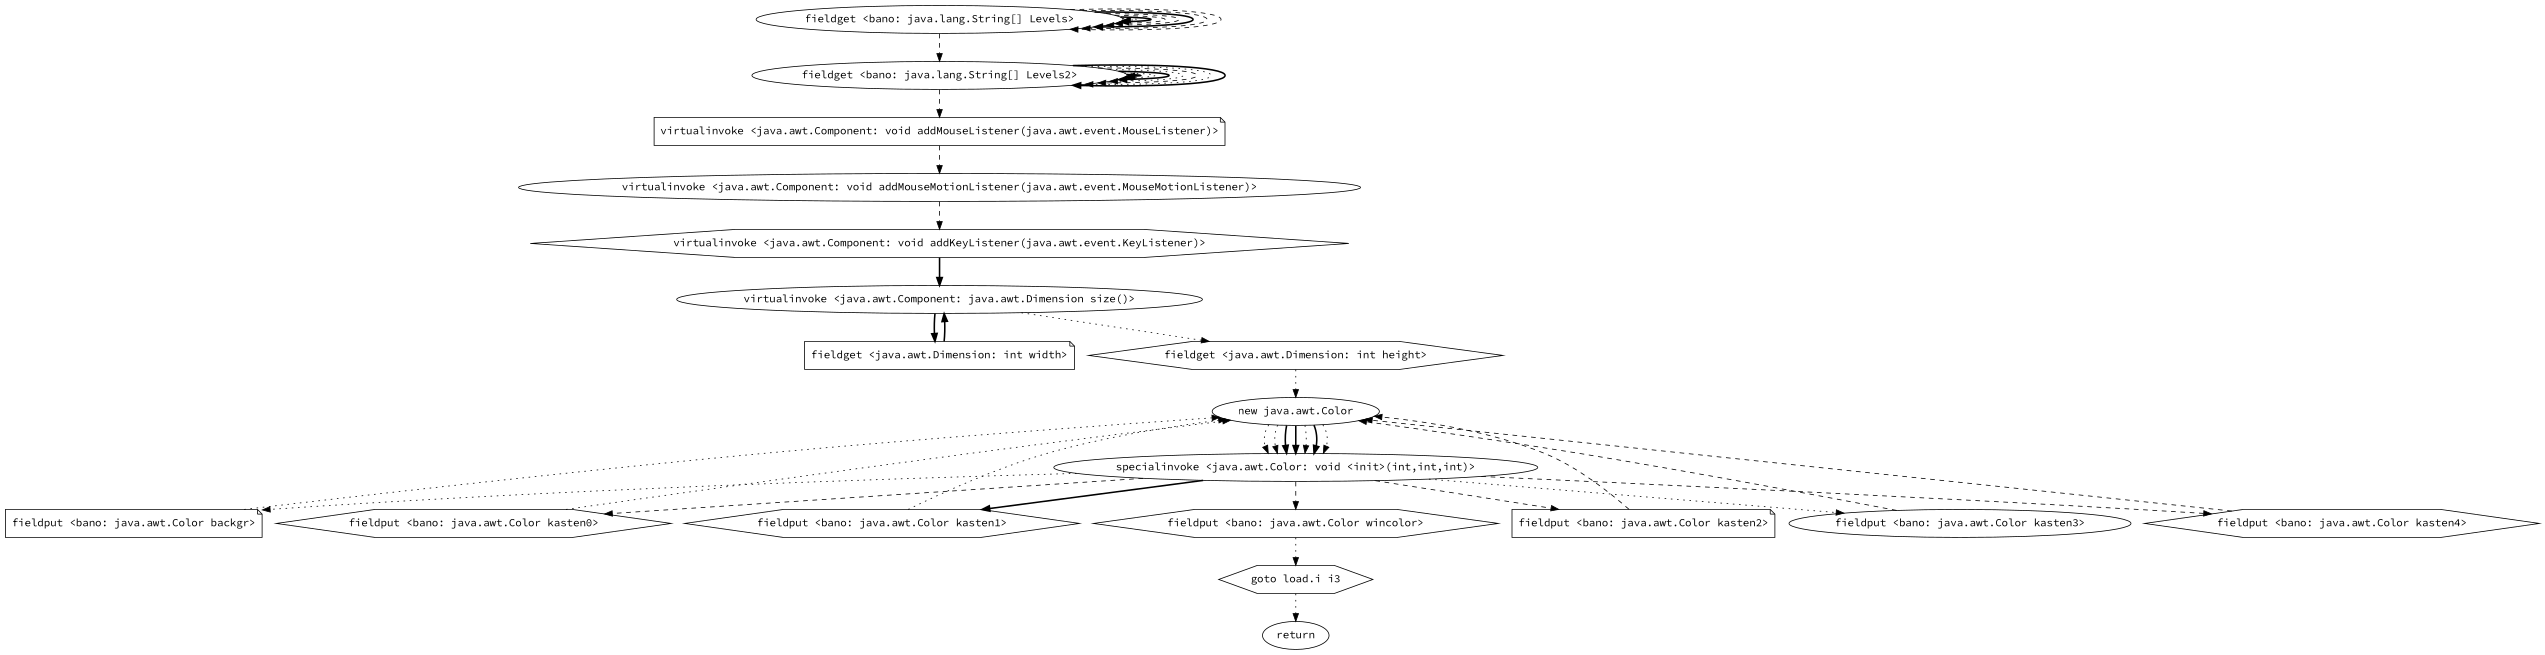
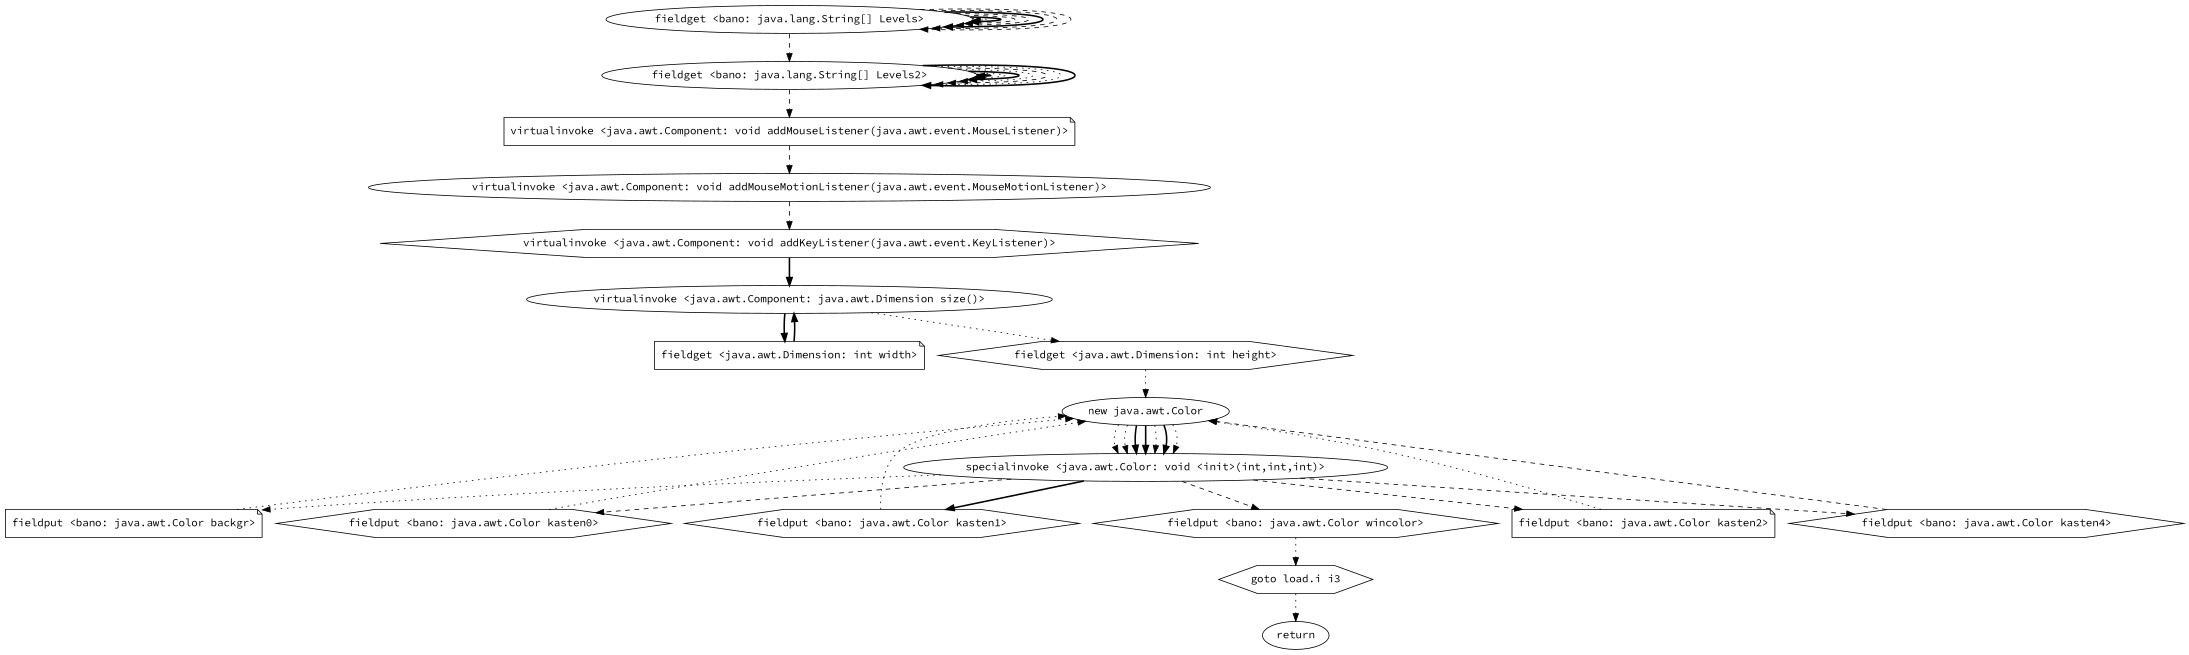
(1545, 454) -> (1411, 457)
(1960, 523) -> none
